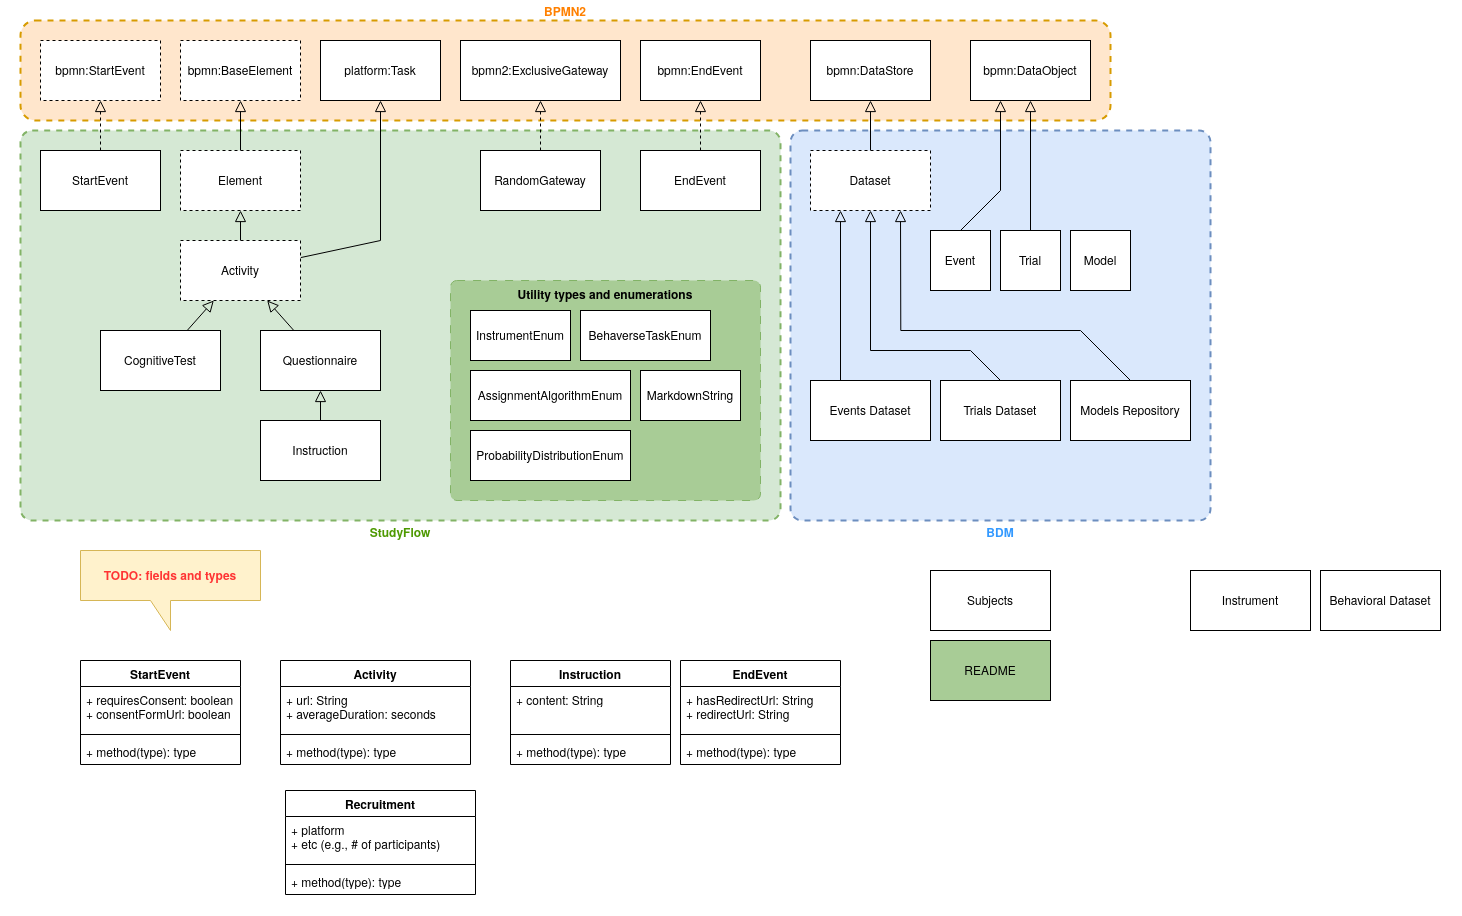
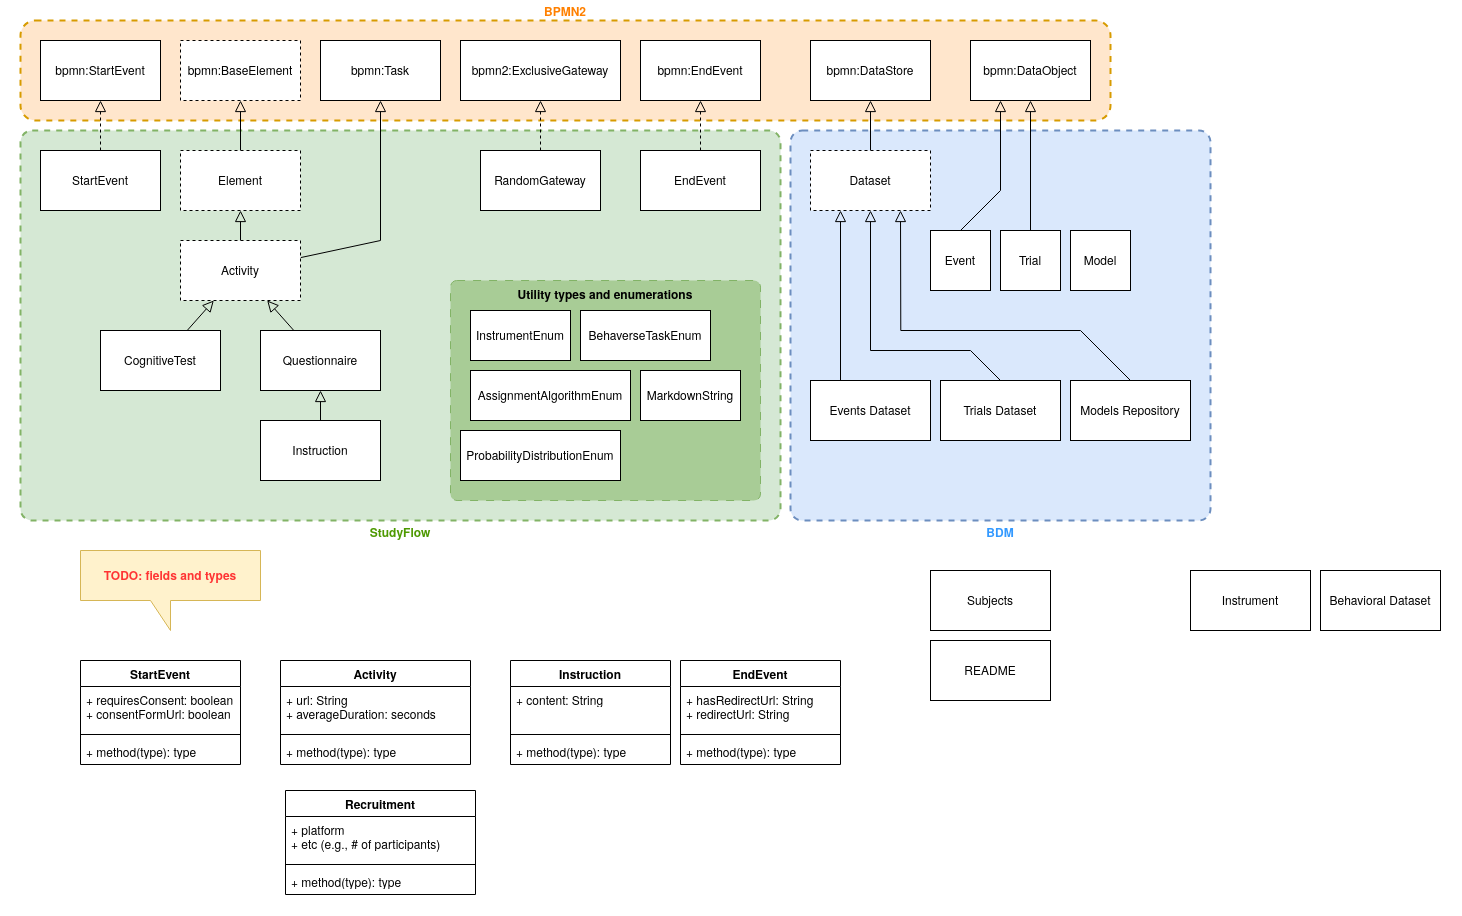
(101, 71) -> (101, 71)
(381, 71) -> (381, 71)
(551, 456) -> (541, 456)
(991, 671) -> (991, 671)
